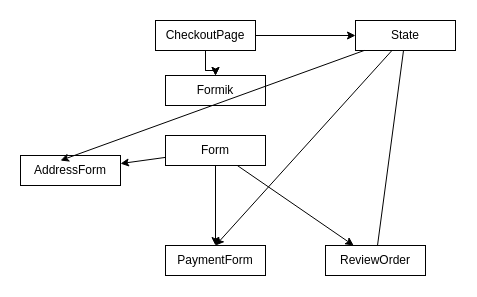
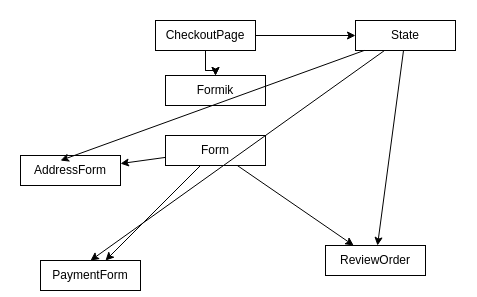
(378, 240) -> (379, 237)
(216, 261) -> (91, 276)
